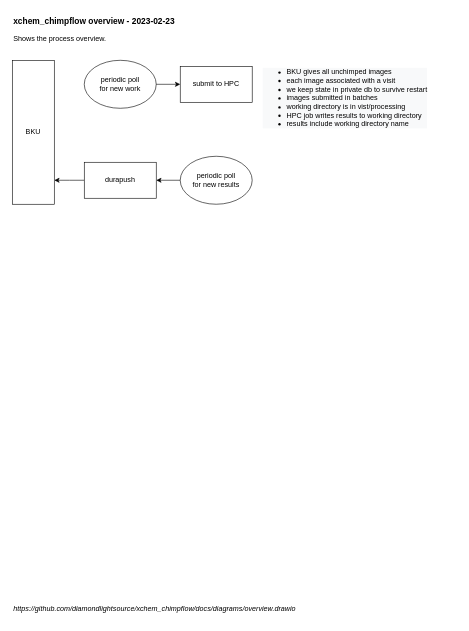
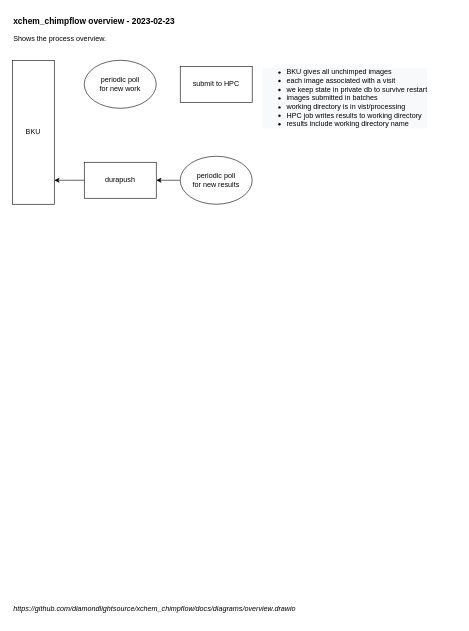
(174, 84) -> none
